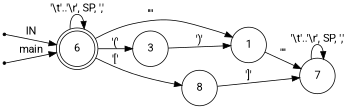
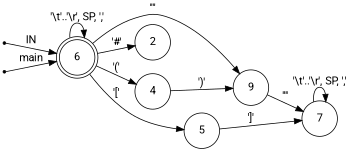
none -> (153, 42)
(249, 45) -> (251, 88)
(150, 49) -> (153, 91)
(200, 88) -> (202, 131)
